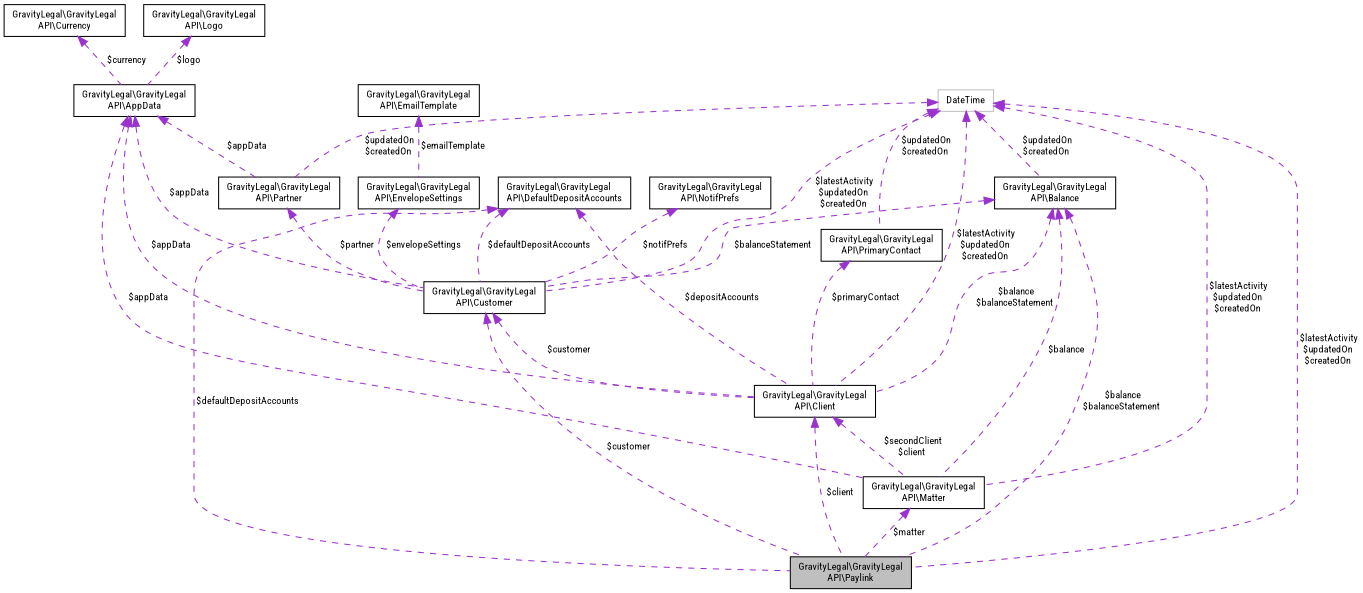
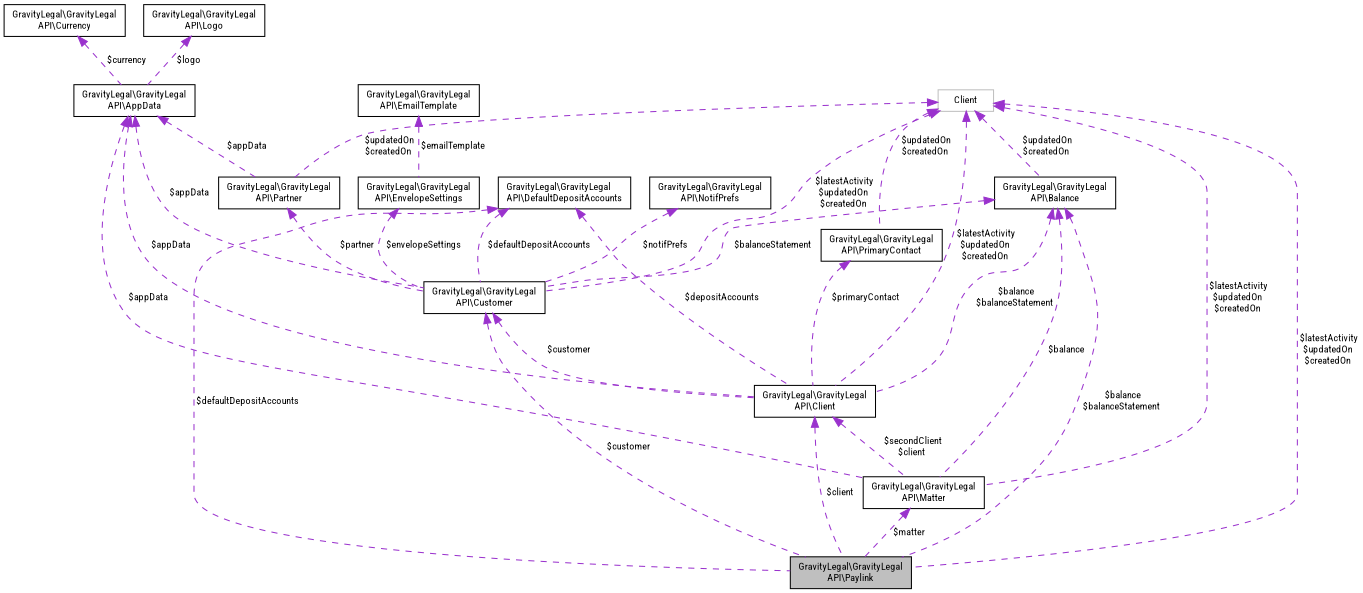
(966, 101) -> (966, 101)
